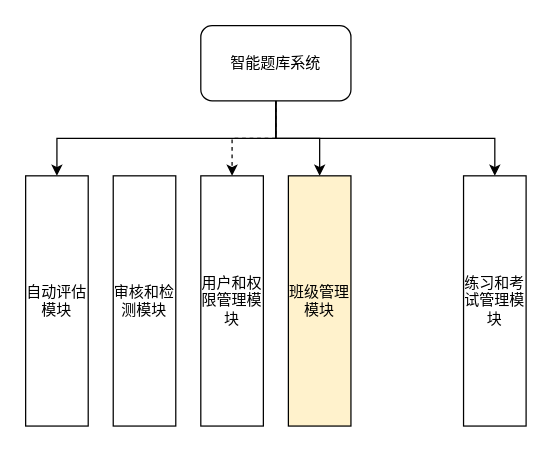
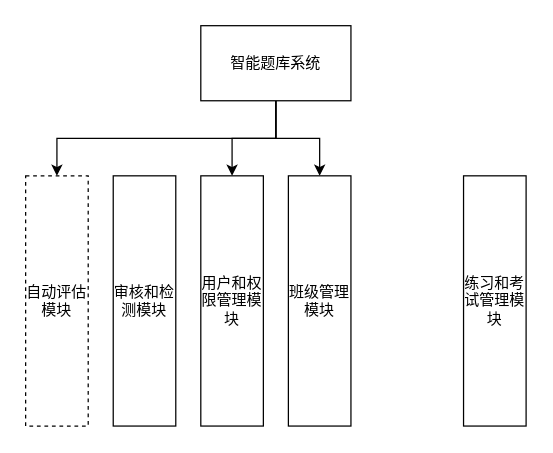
(276, 63) -> (276, 63)
(422, 138) -> none
(232, 153) -> (232, 153)
(57, 301) -> (57, 301)
(319, 301) -> (319, 301)
